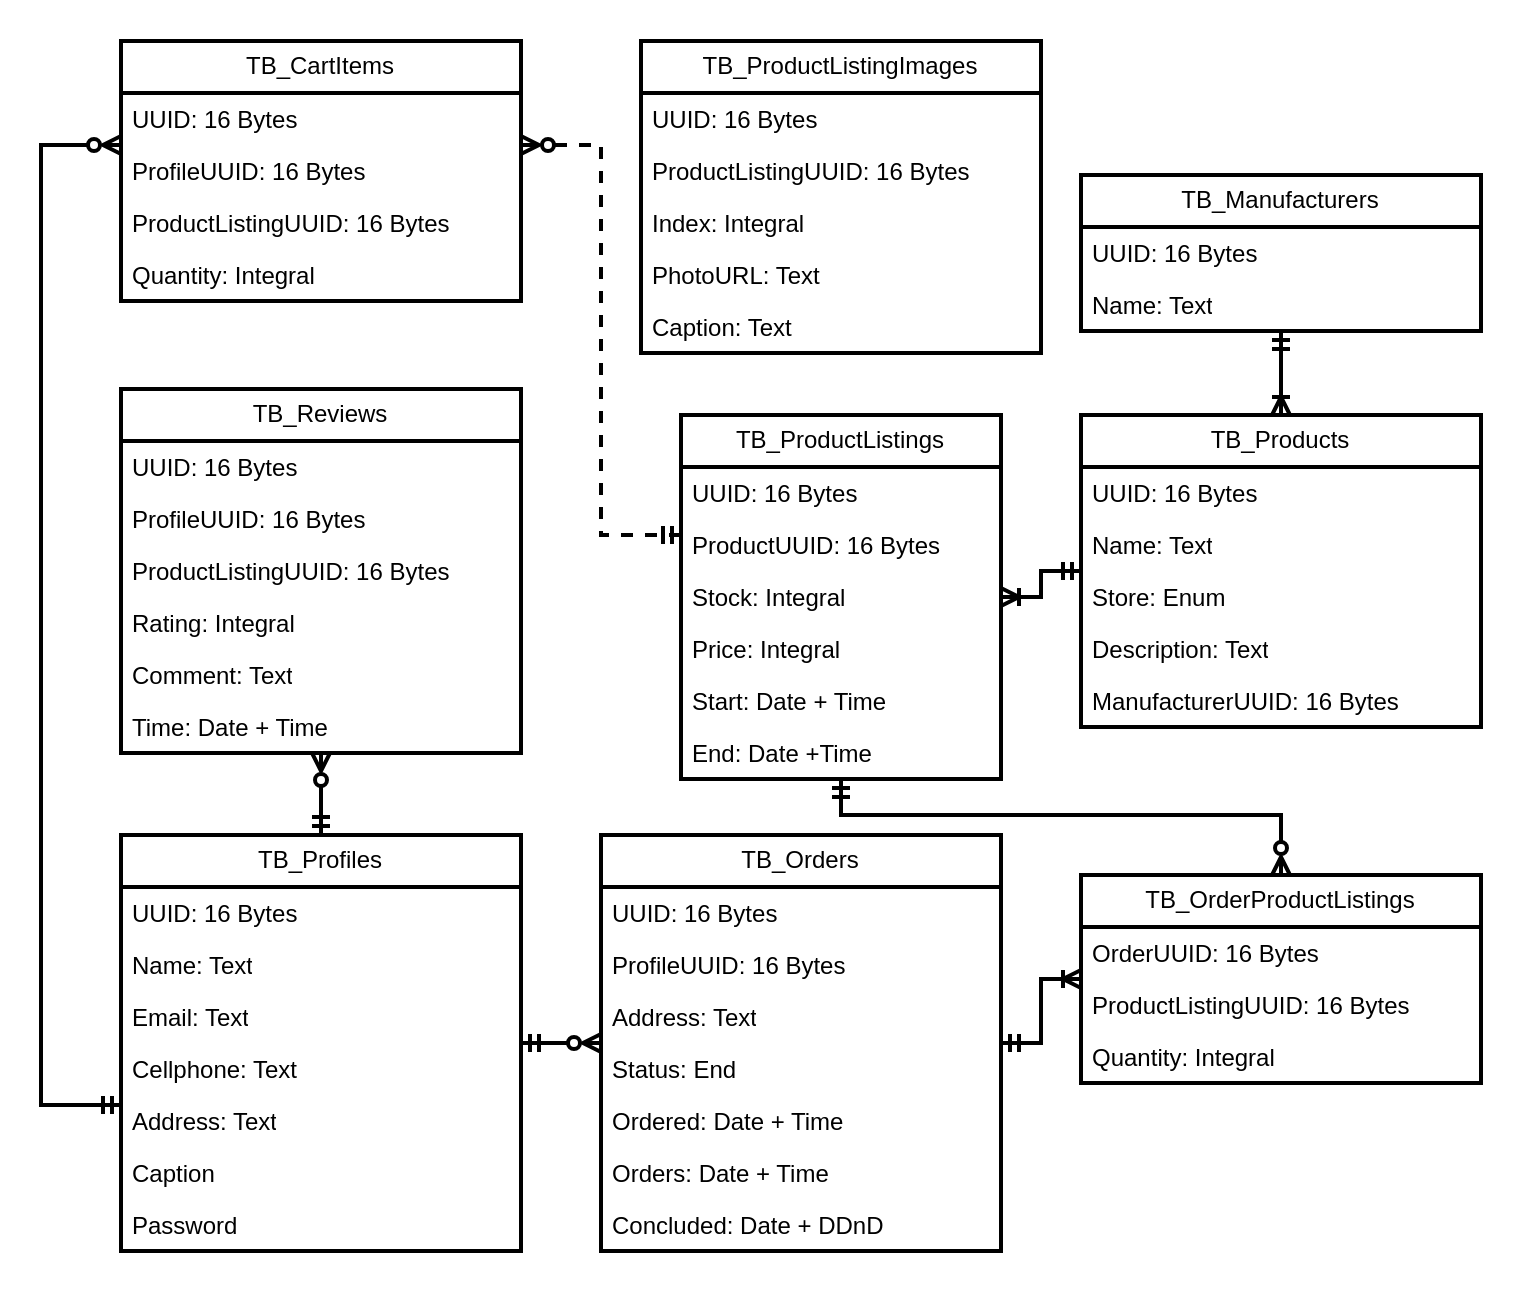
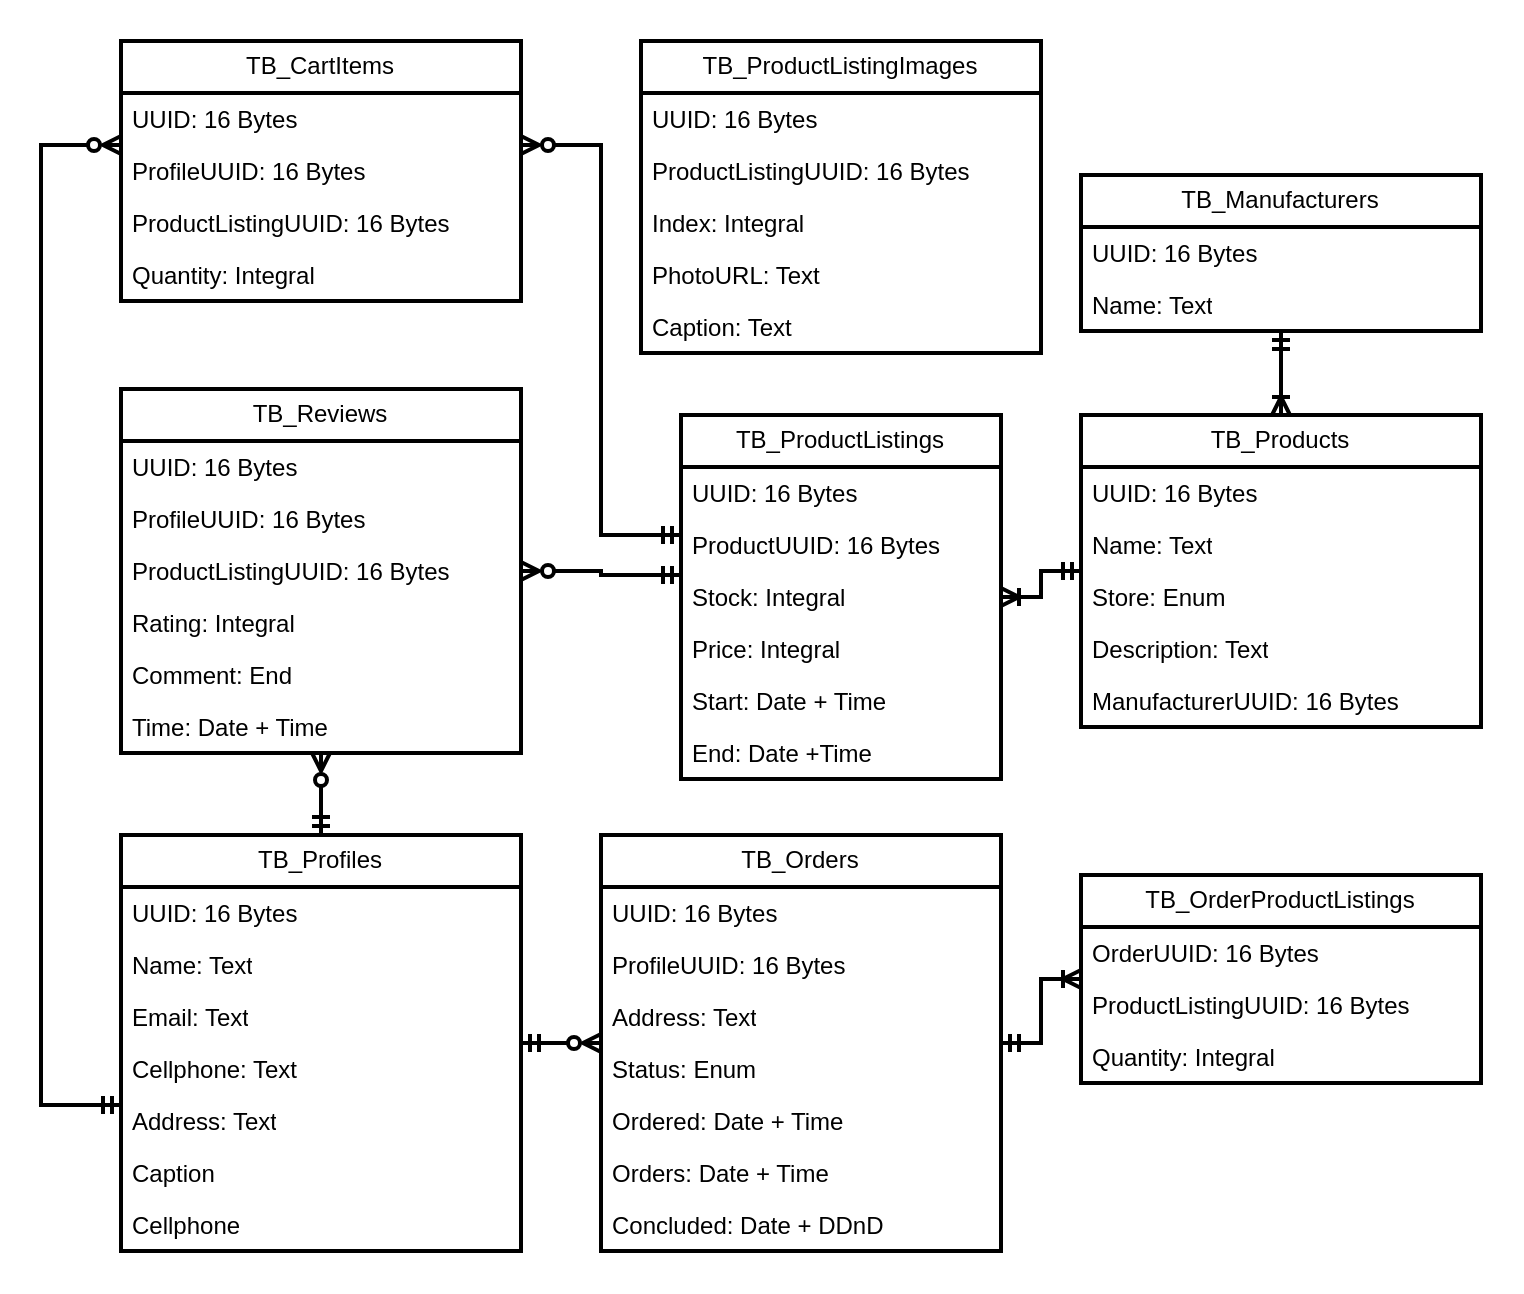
(572, 145) -> (572, 145)
none -> (615, 575)
(214, 677) -> (207, 677)
(1056, 815) -> none
(681, 1071) -> (687, 1071)
(187, 1227) -> (187, 1227)
